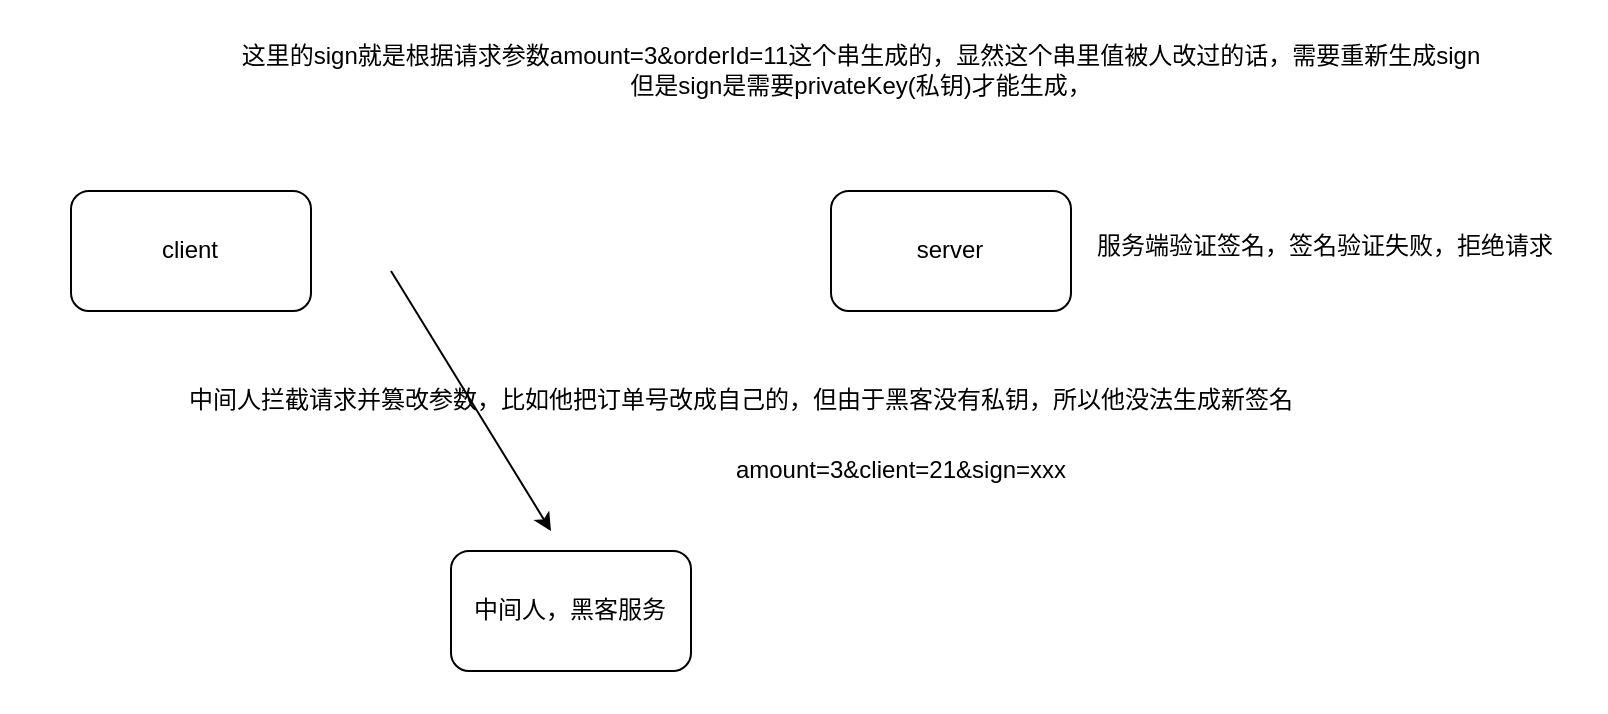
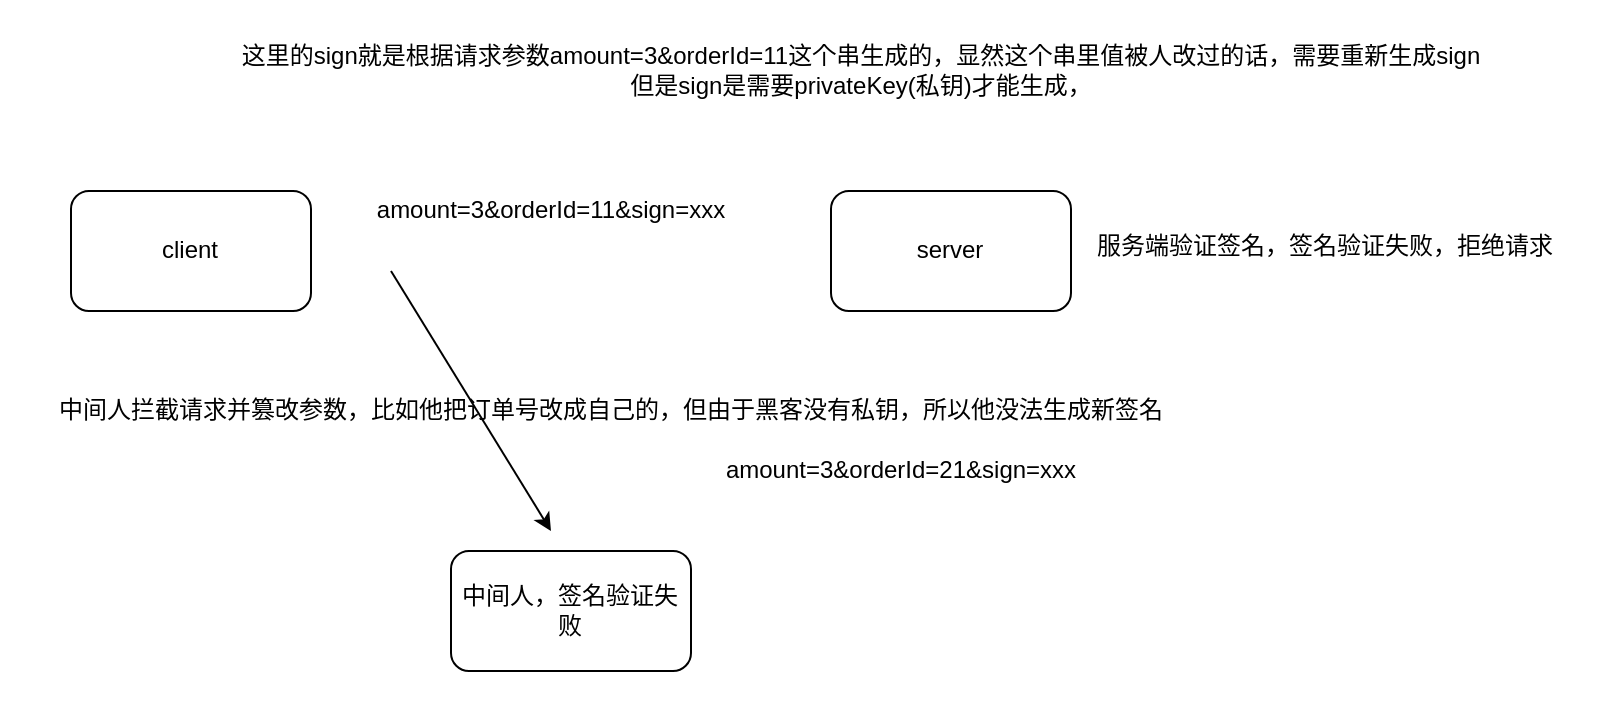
none -> (551, 211)
(741, 401) -> (611, 411)
(902, 471) -> (902, 471)
(571, 611) -> (571, 611)
